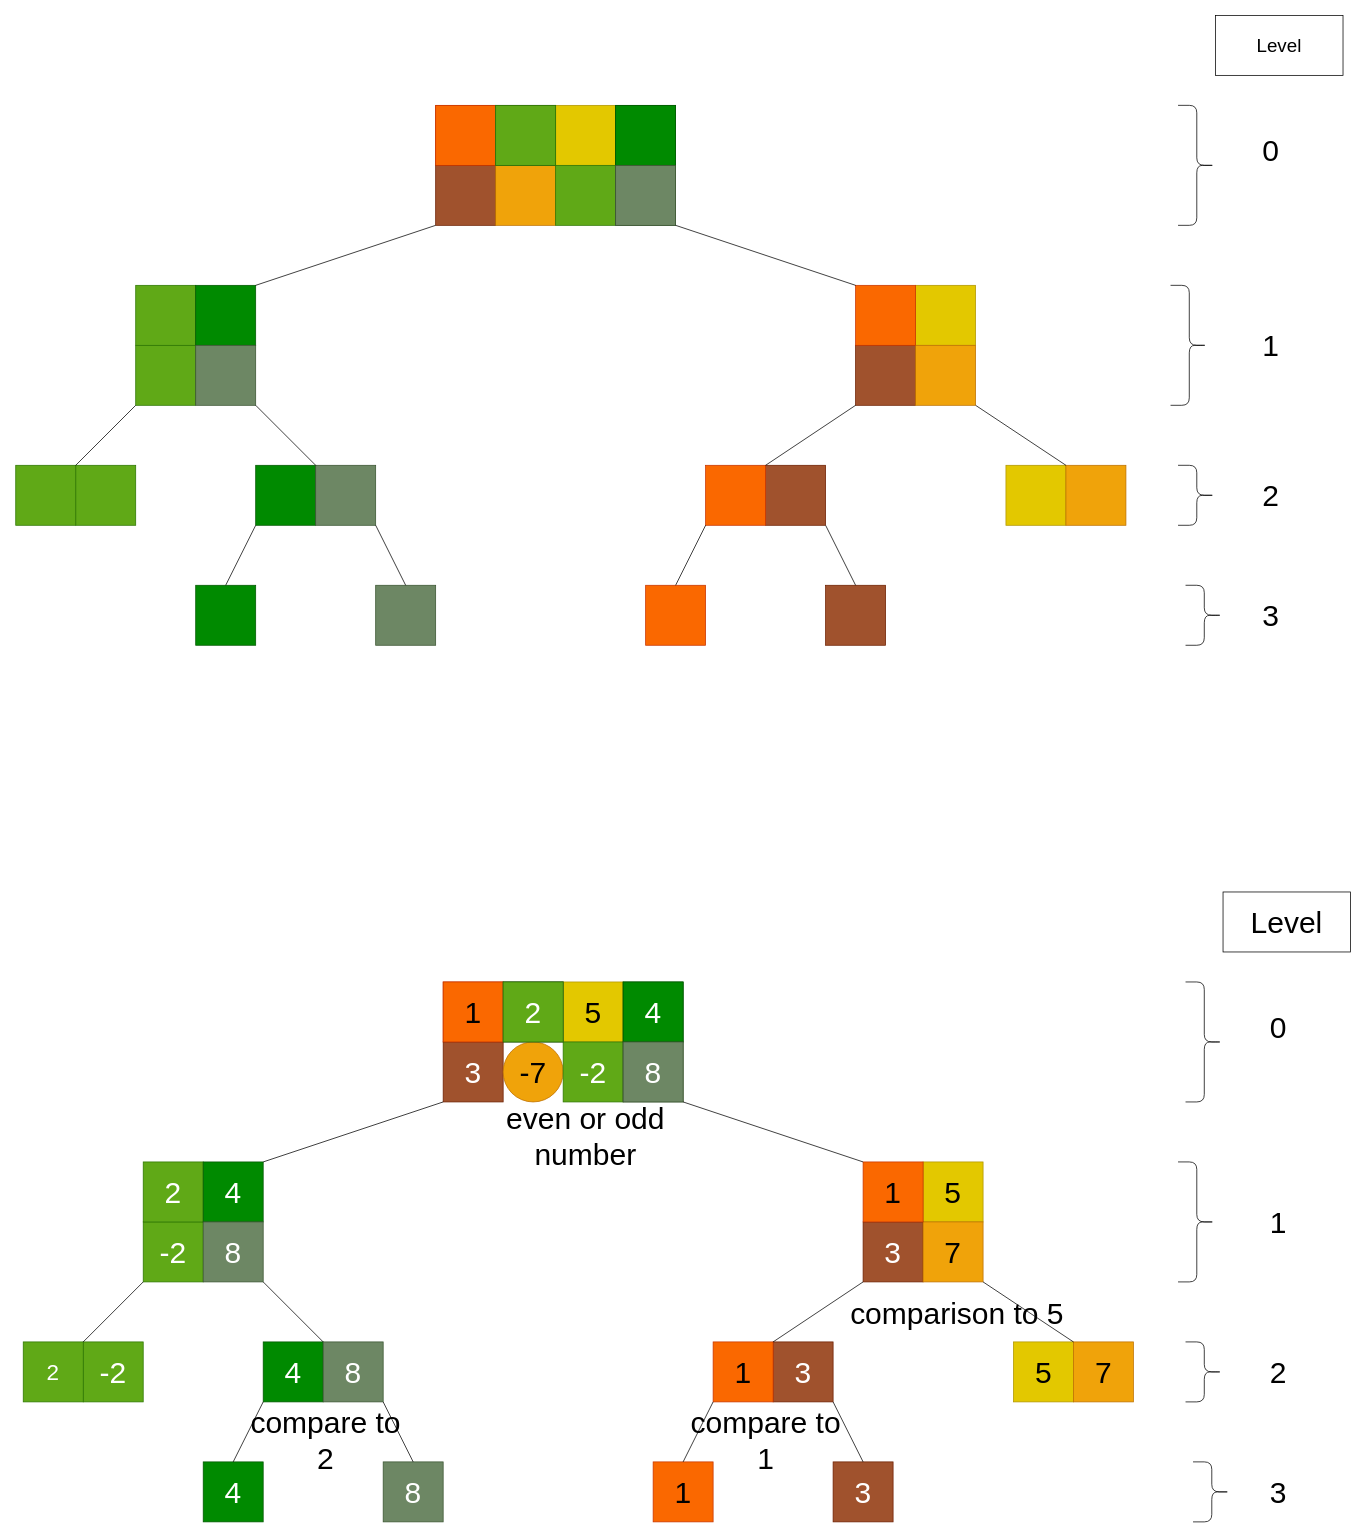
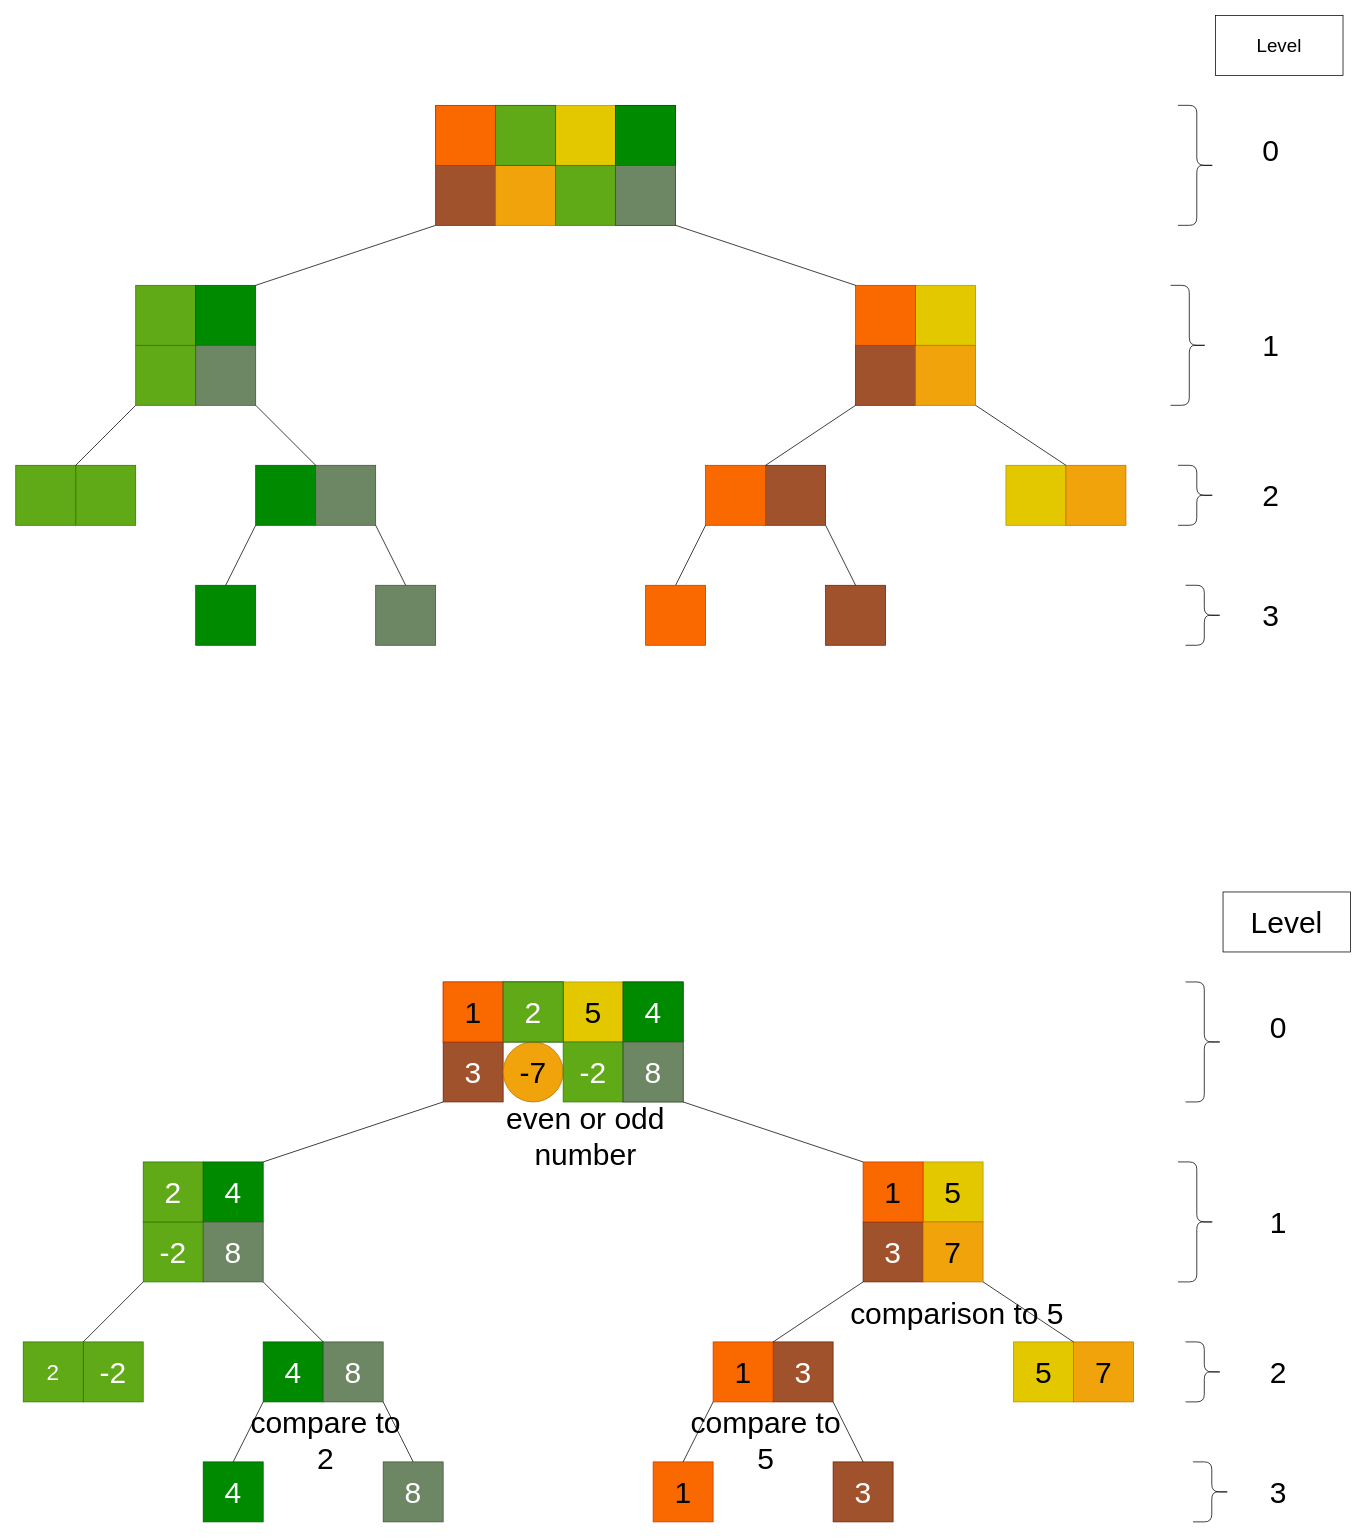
(766, 1440) -> (766, 1440)
